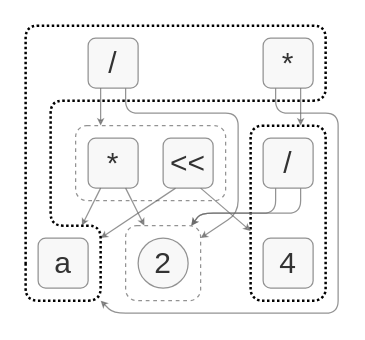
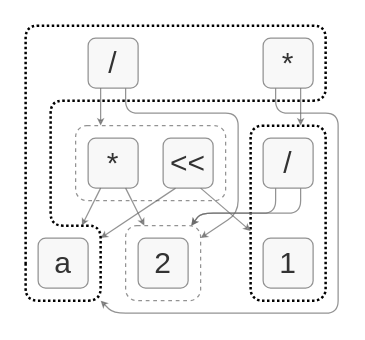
(163, 263) -> (163, 263)
(288, 263) -> (288, 263)
